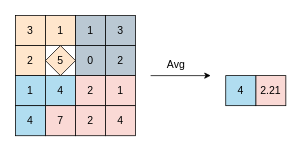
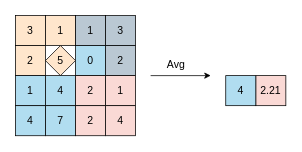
(90, 60) -> (90, 60)
(60, 120) -> (60, 120)
